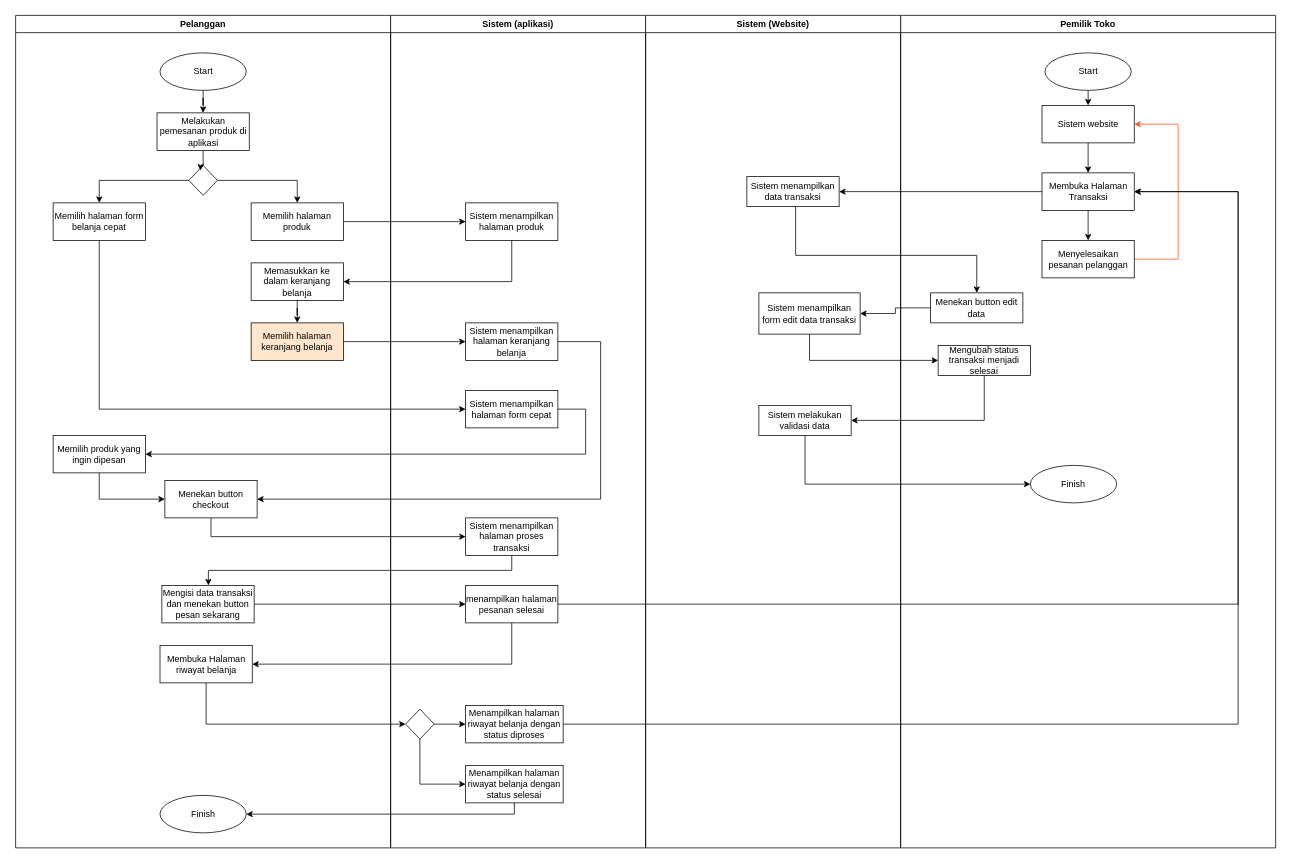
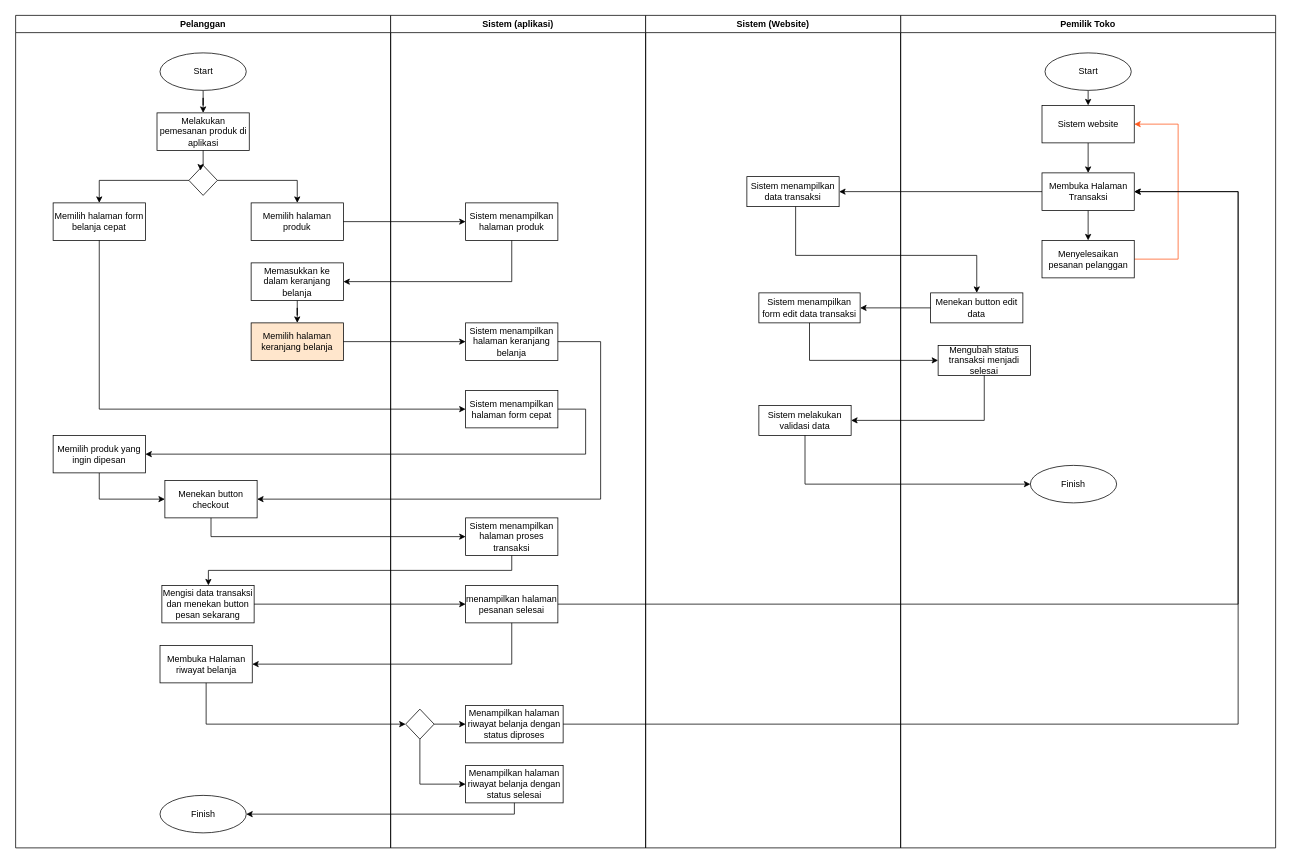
(809, 314) -> (809, 308)
